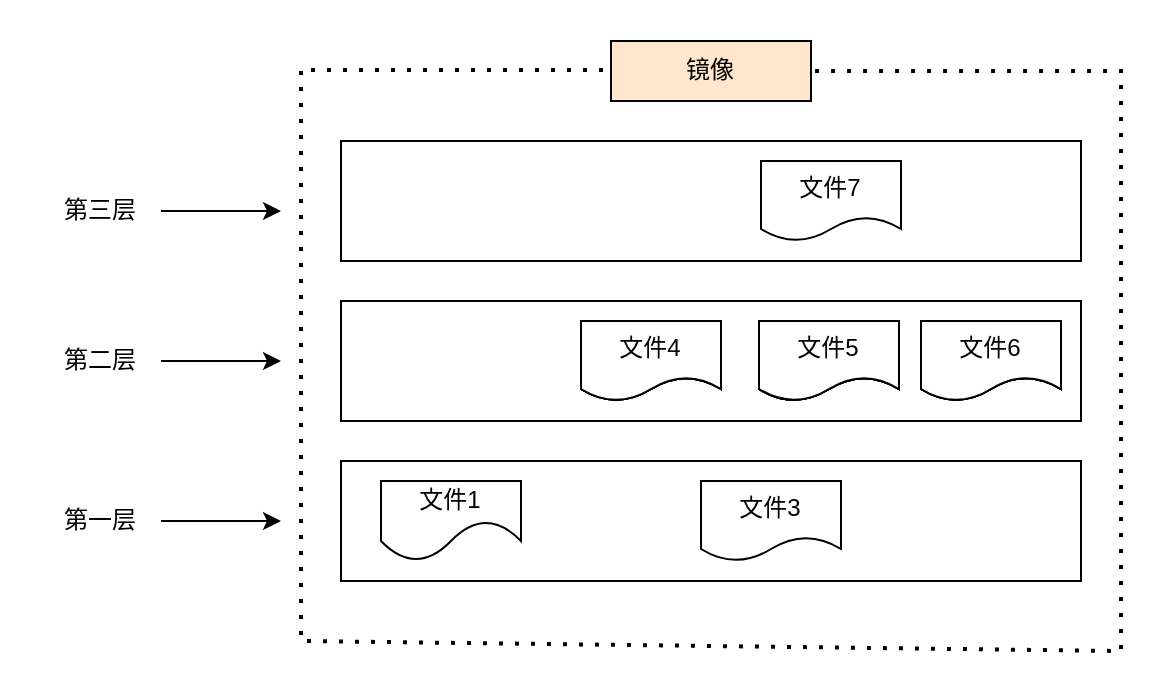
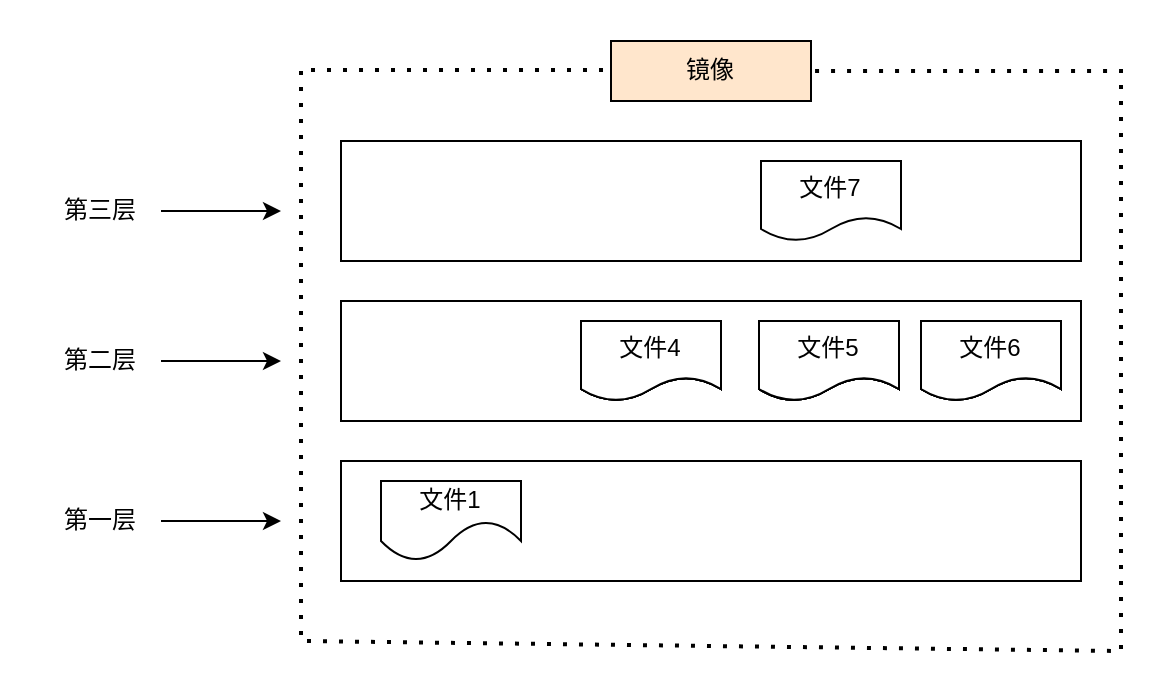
(771, 521) -> none
